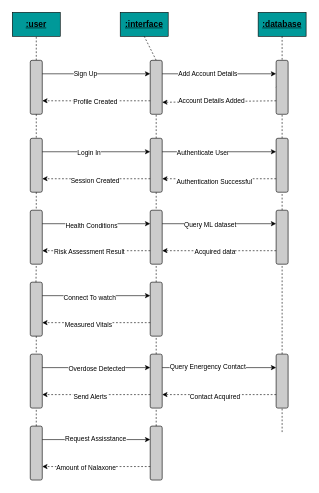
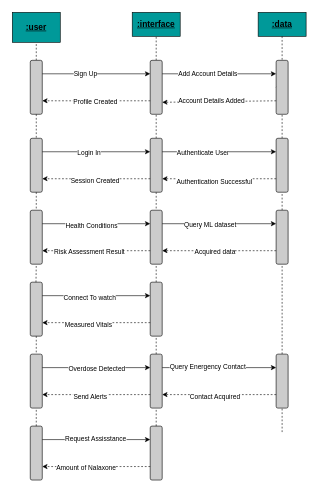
(36, 24) -> (36, 27)
(144, 24) -> (156, 24)
(282, 24) -> (282, 24)
